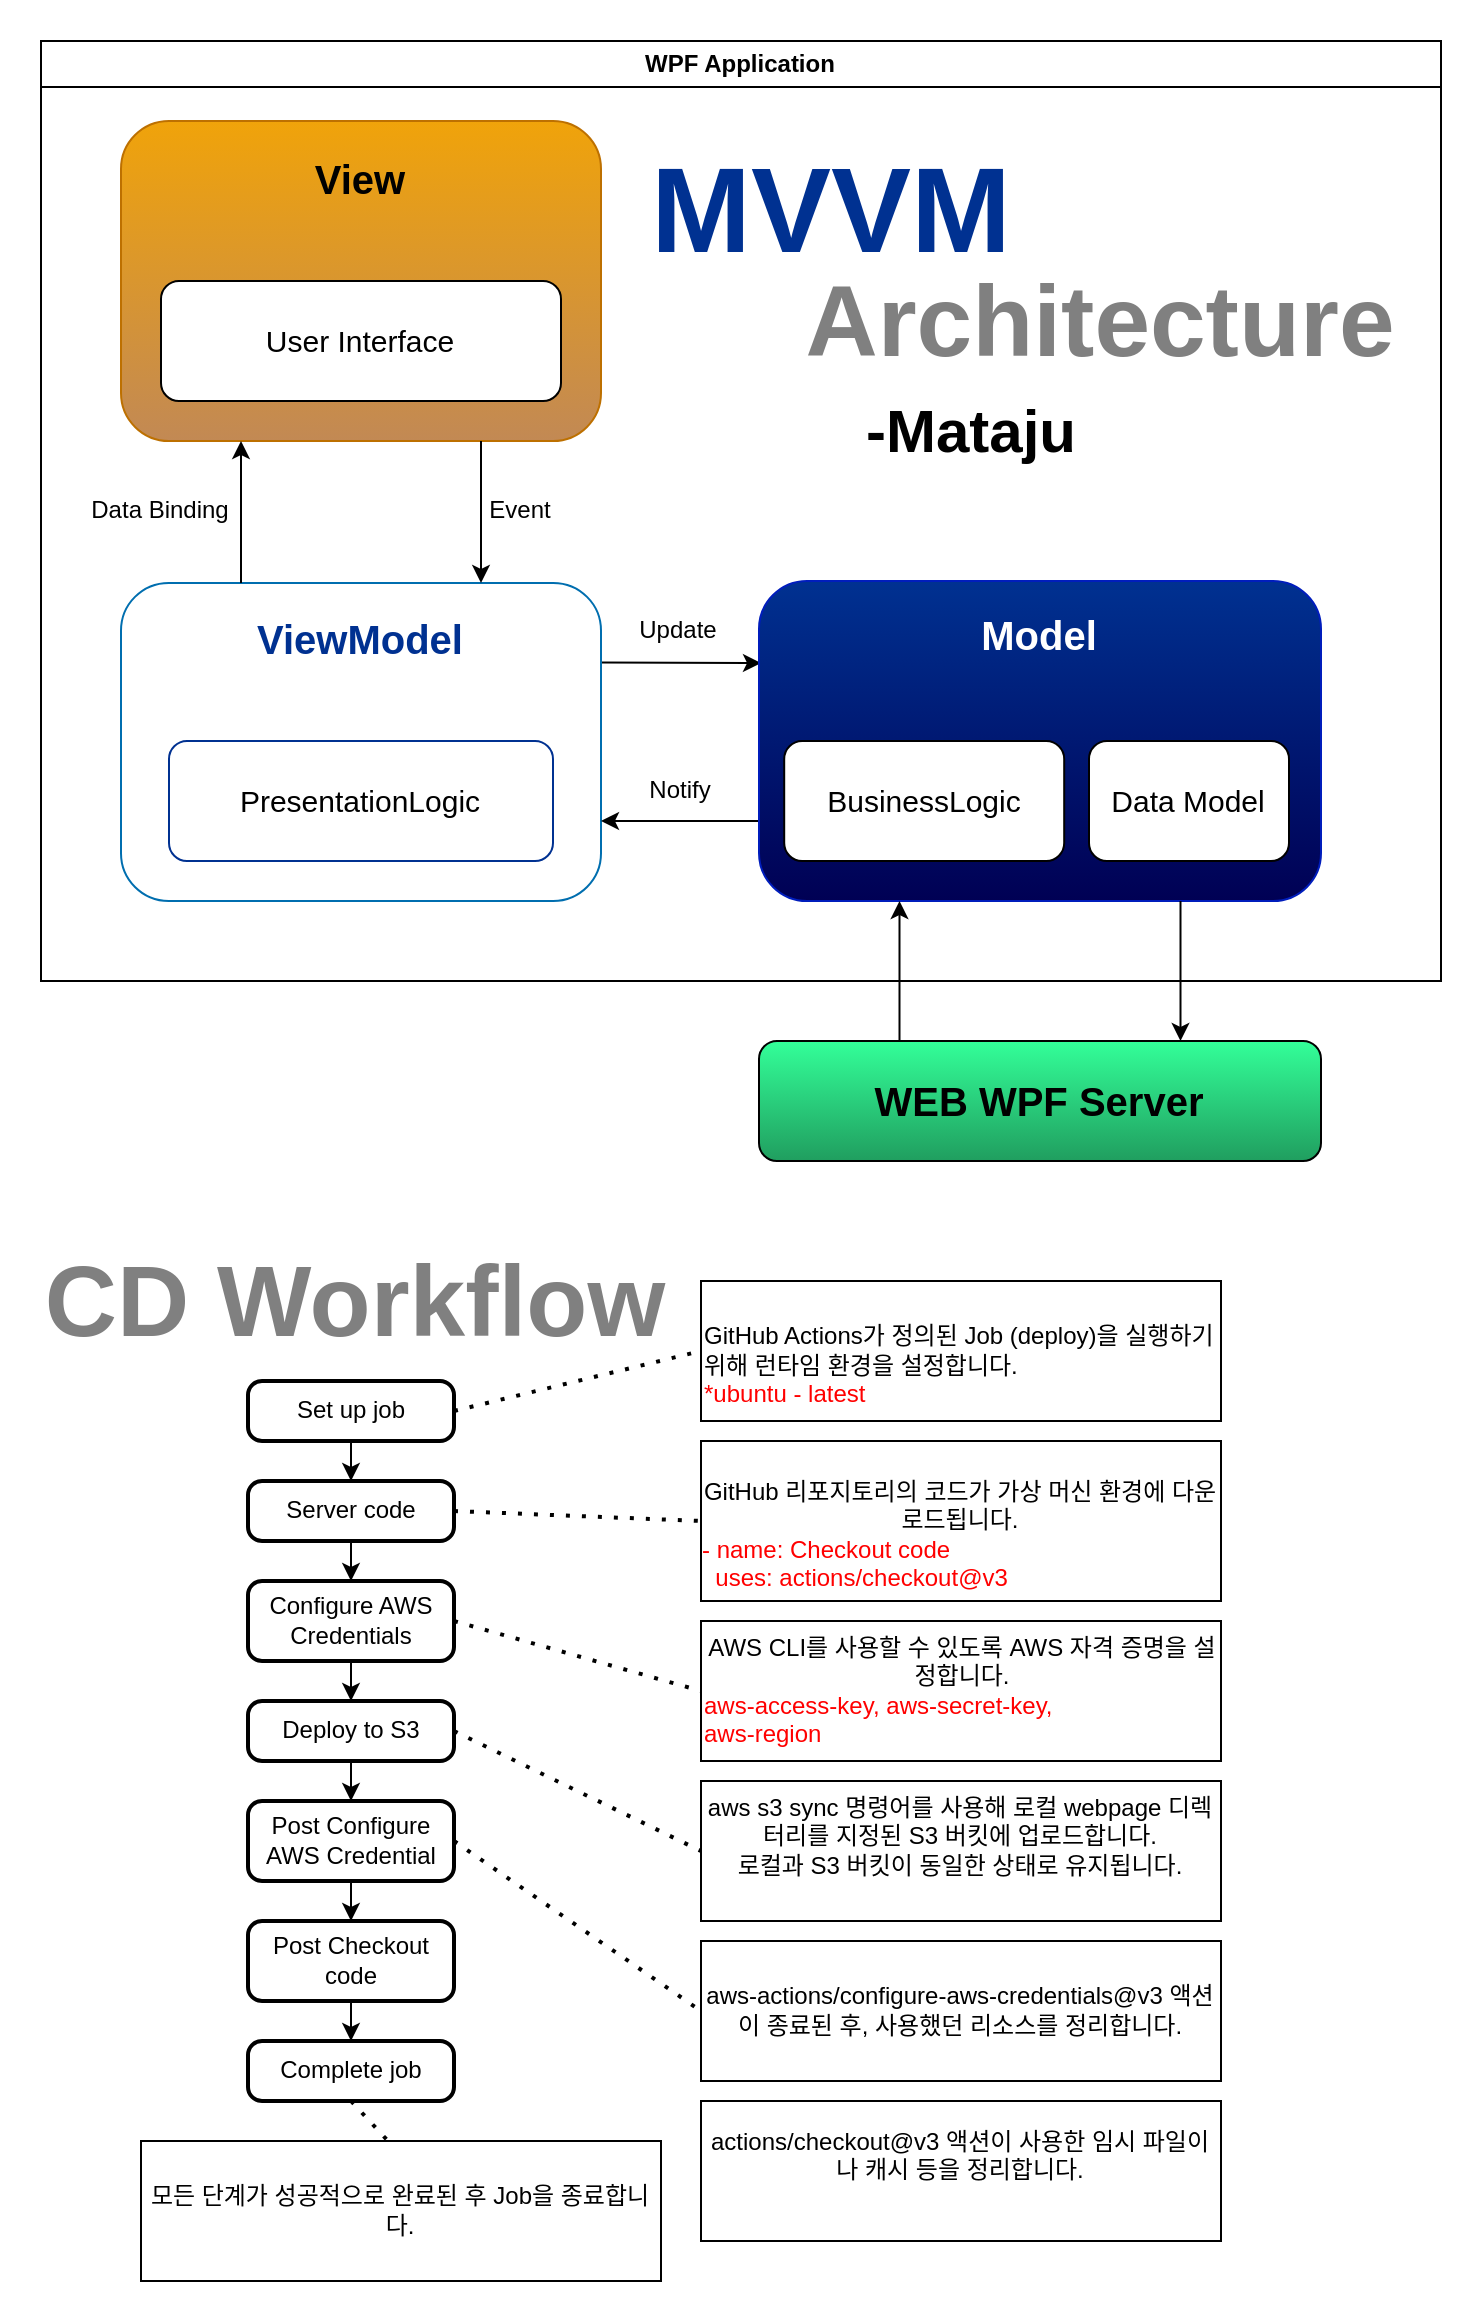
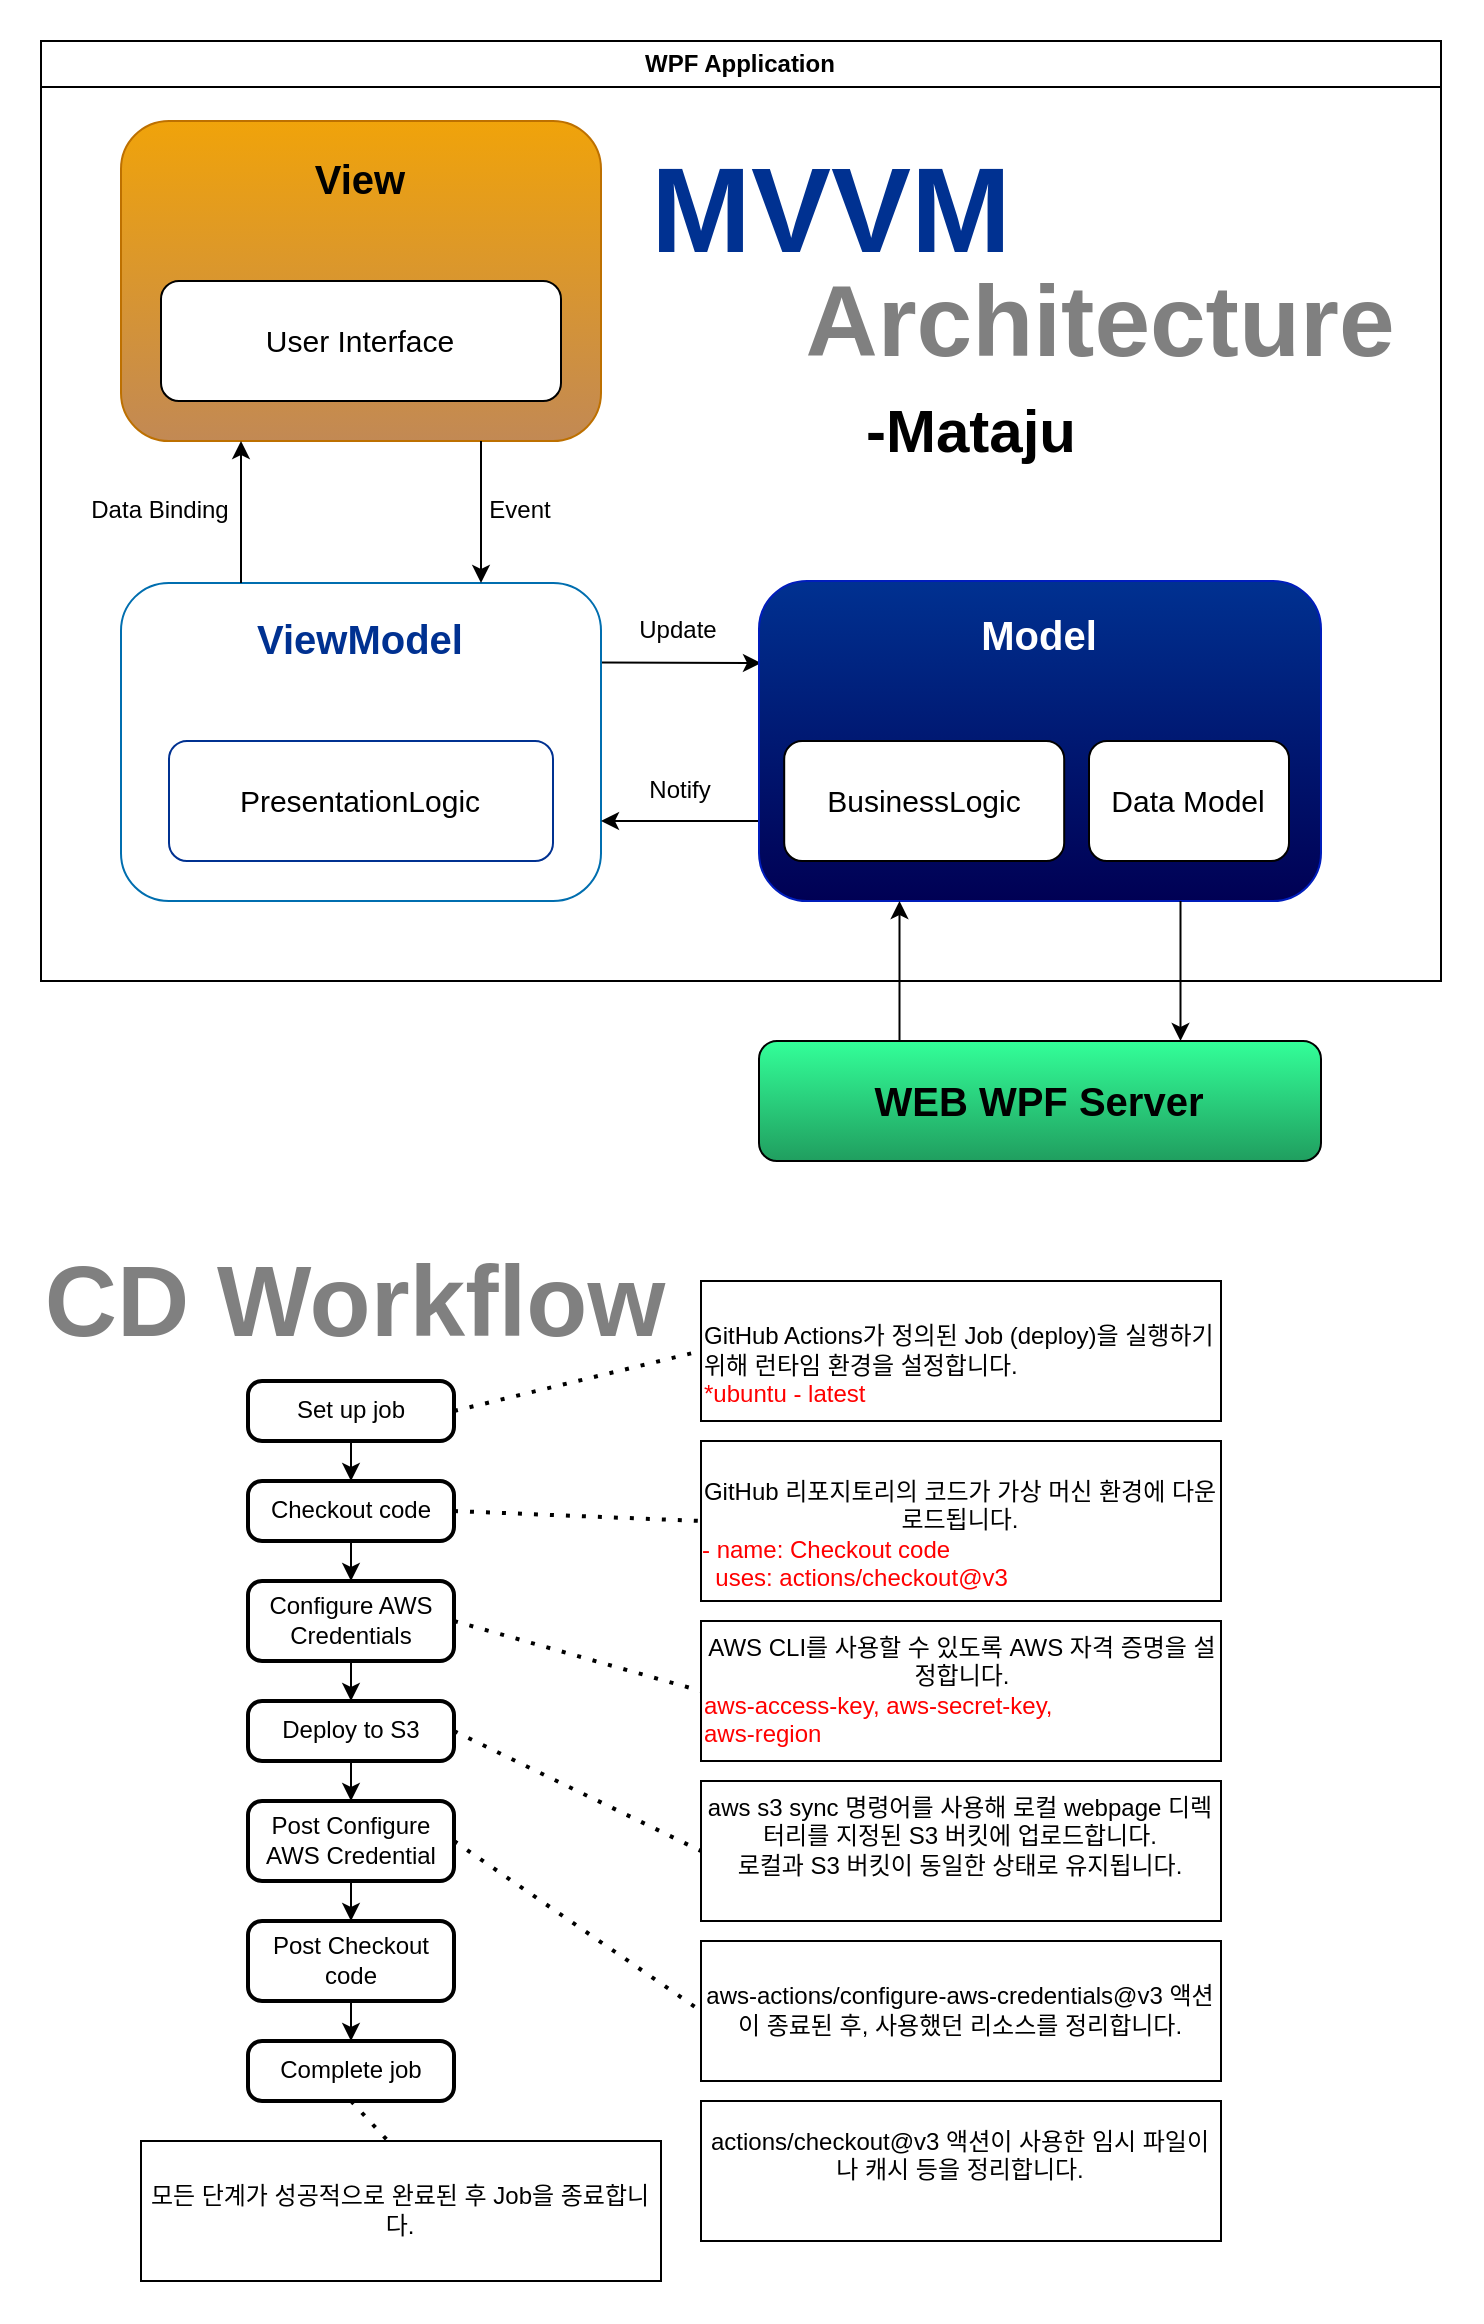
(352, 1511) -> (352, 1511)
